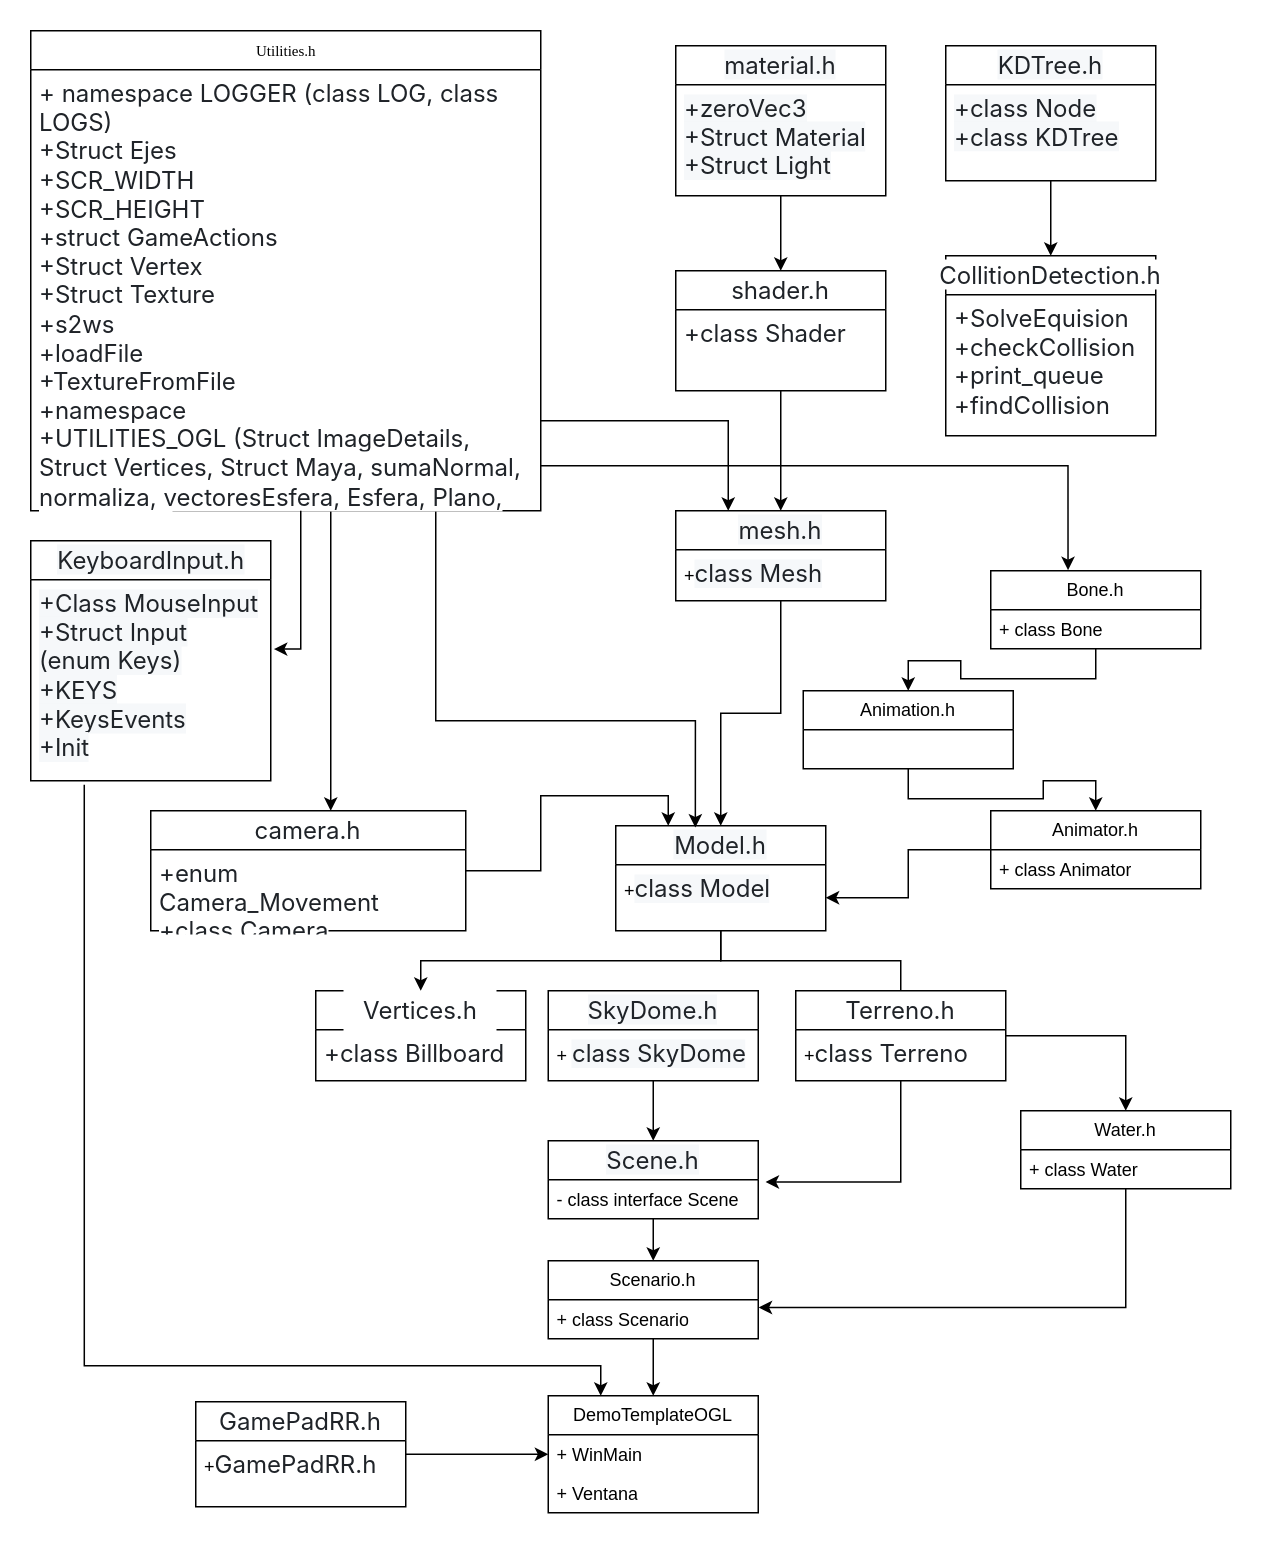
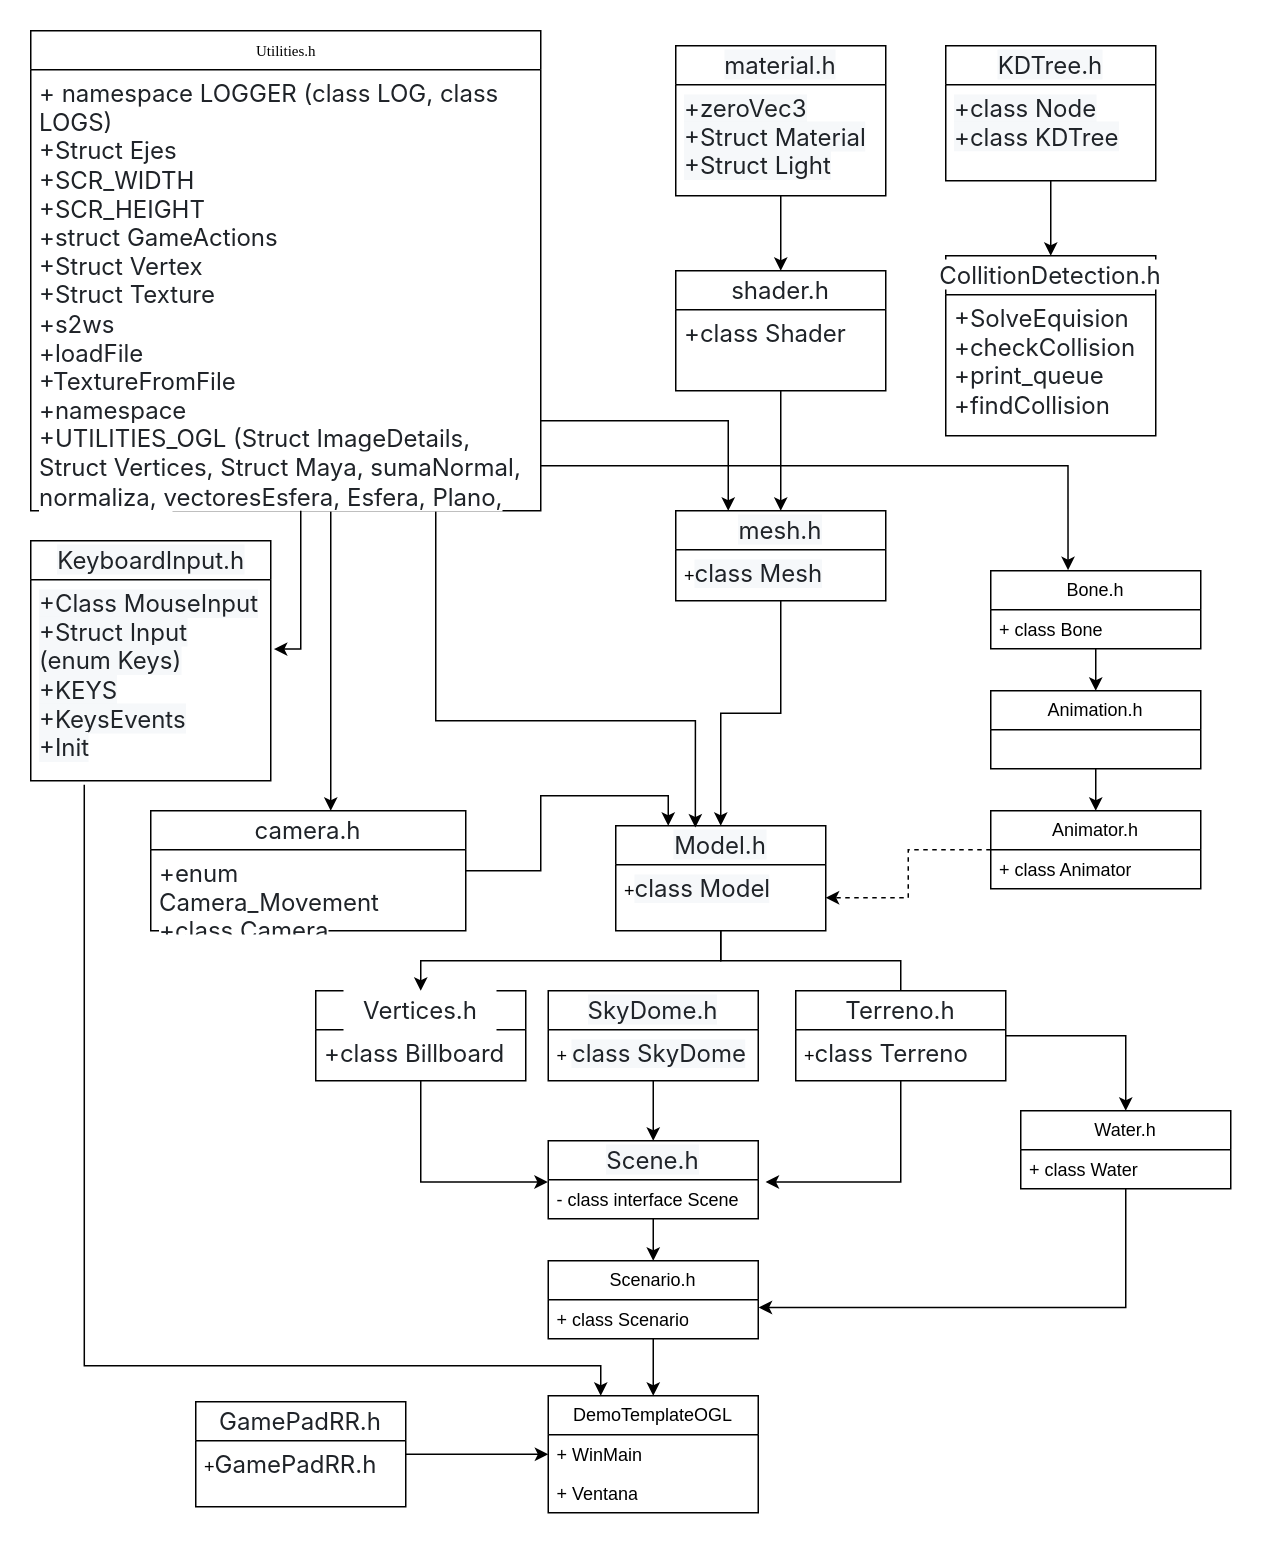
(908, 730) -> (1096, 730)
(908, 869) -> (908, 869)
none -> (429, 1182)
